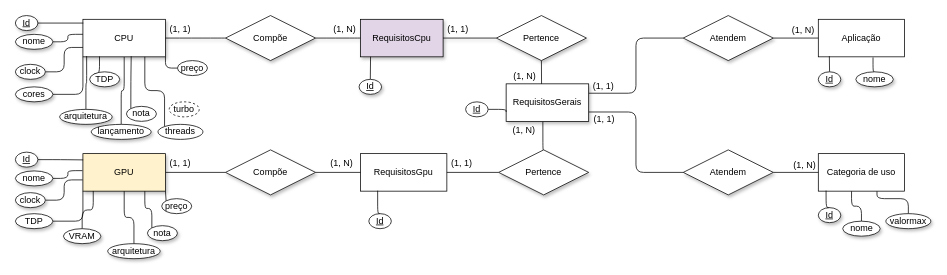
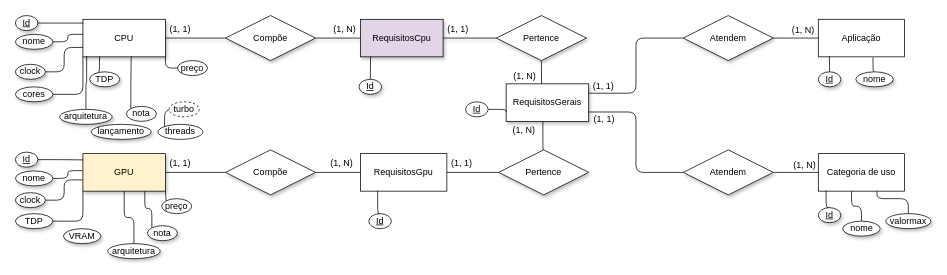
(123, 90) -> none
(150, 90) -> (166, 112)
(93, 206) -> none
